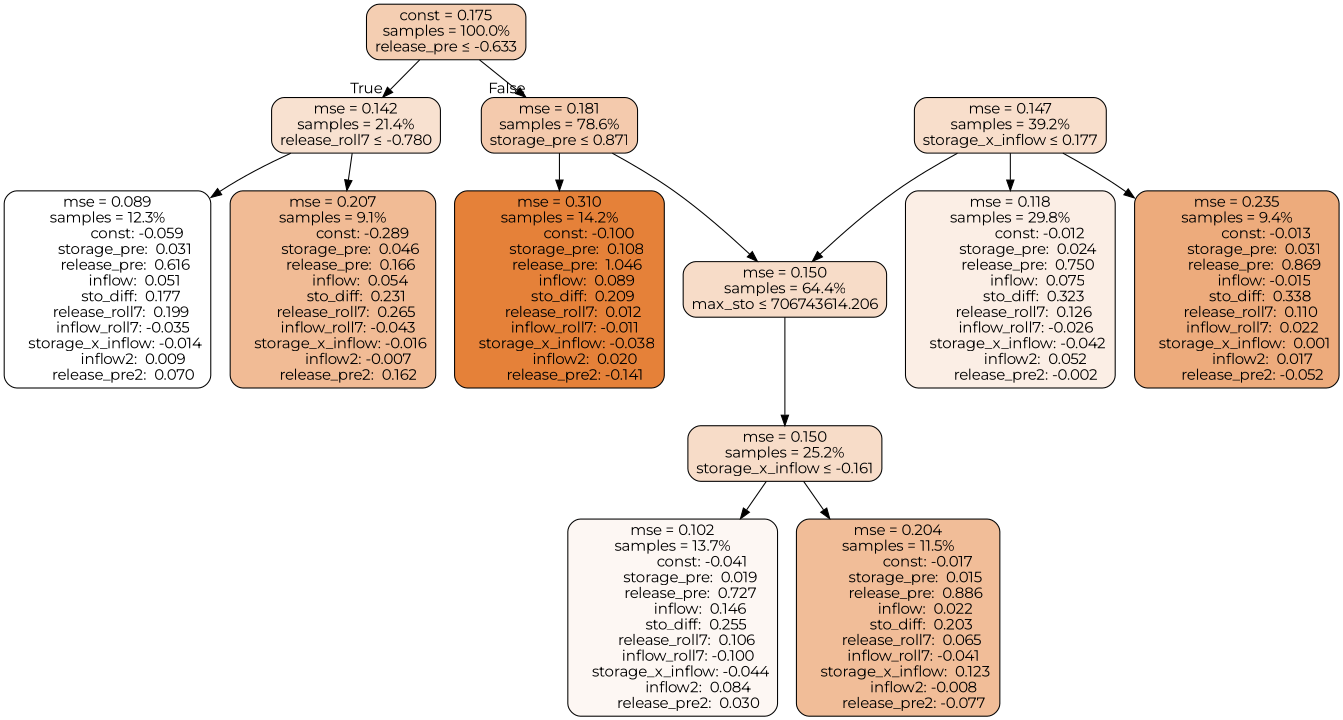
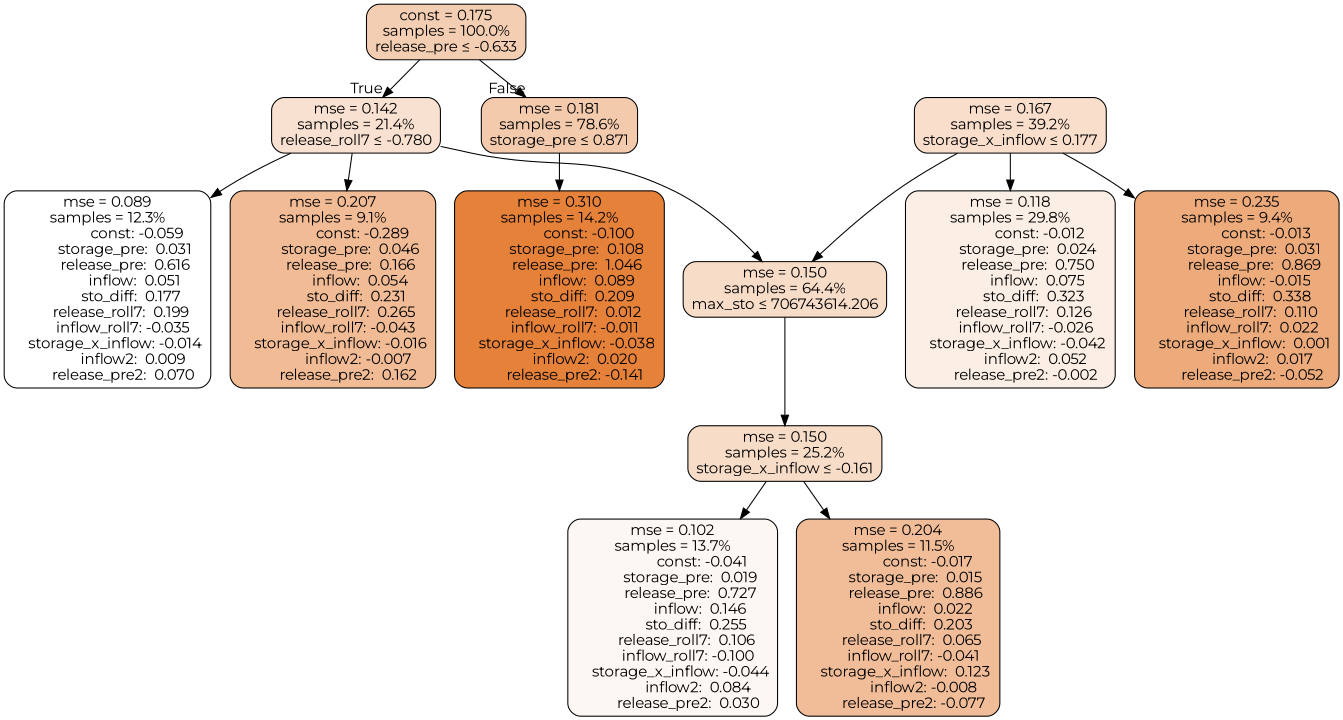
(1010, 125) -> (1010, 125)
(685, 199) -> (610, 169)
